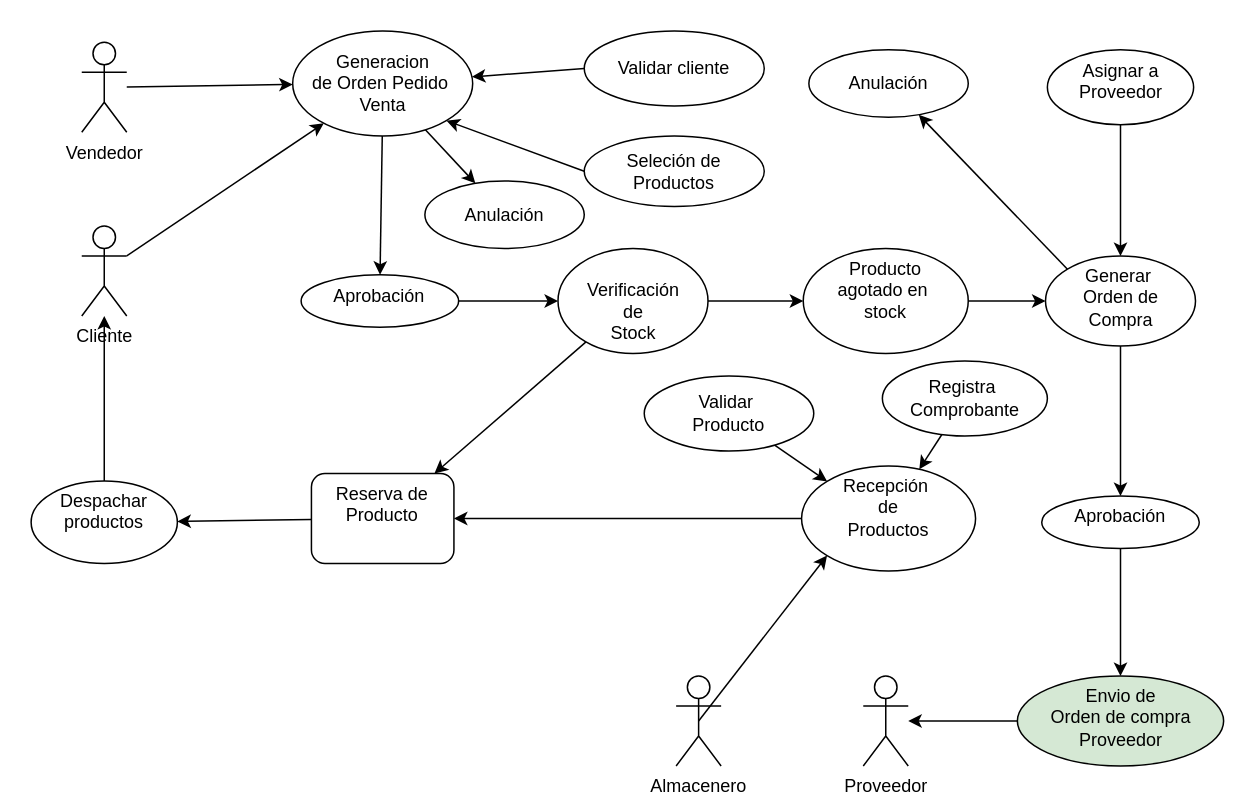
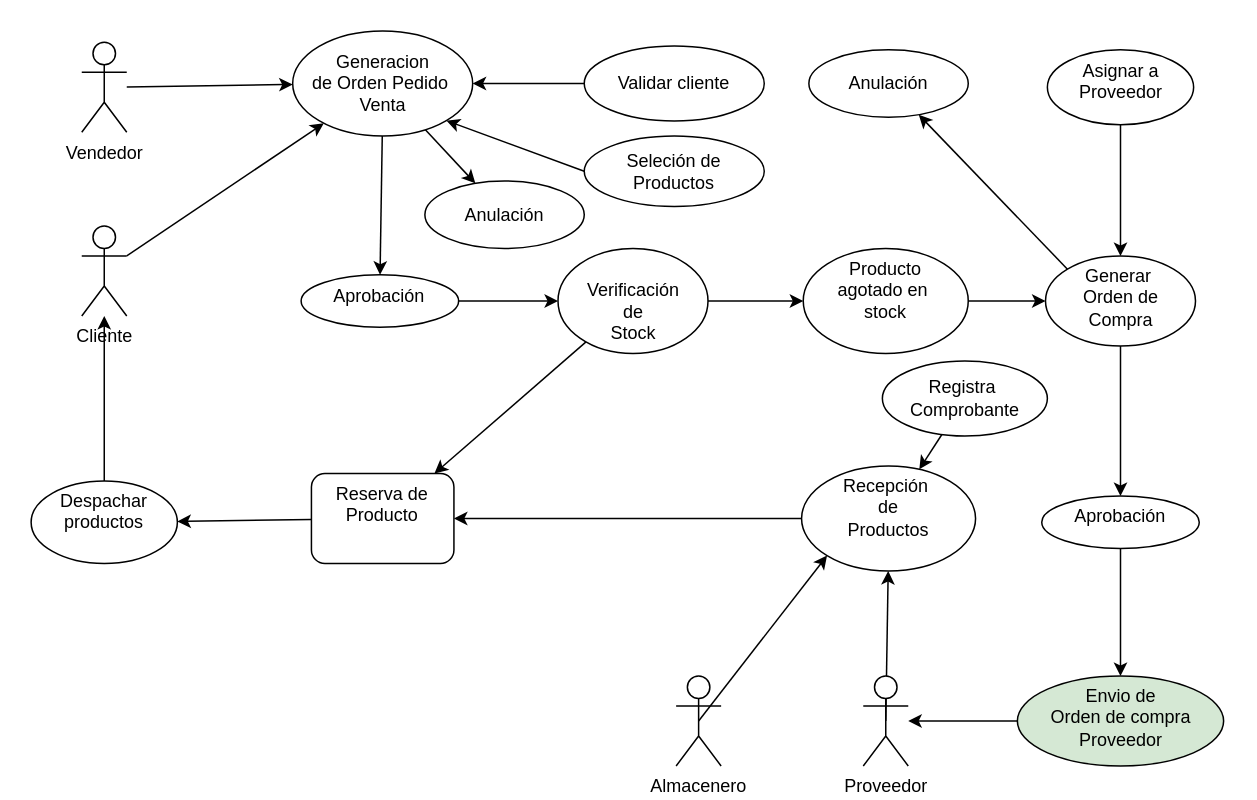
(674, 68) -> (674, 83)
(729, 413) -> none
(797, 460) -> none
none -> (887, 628)
